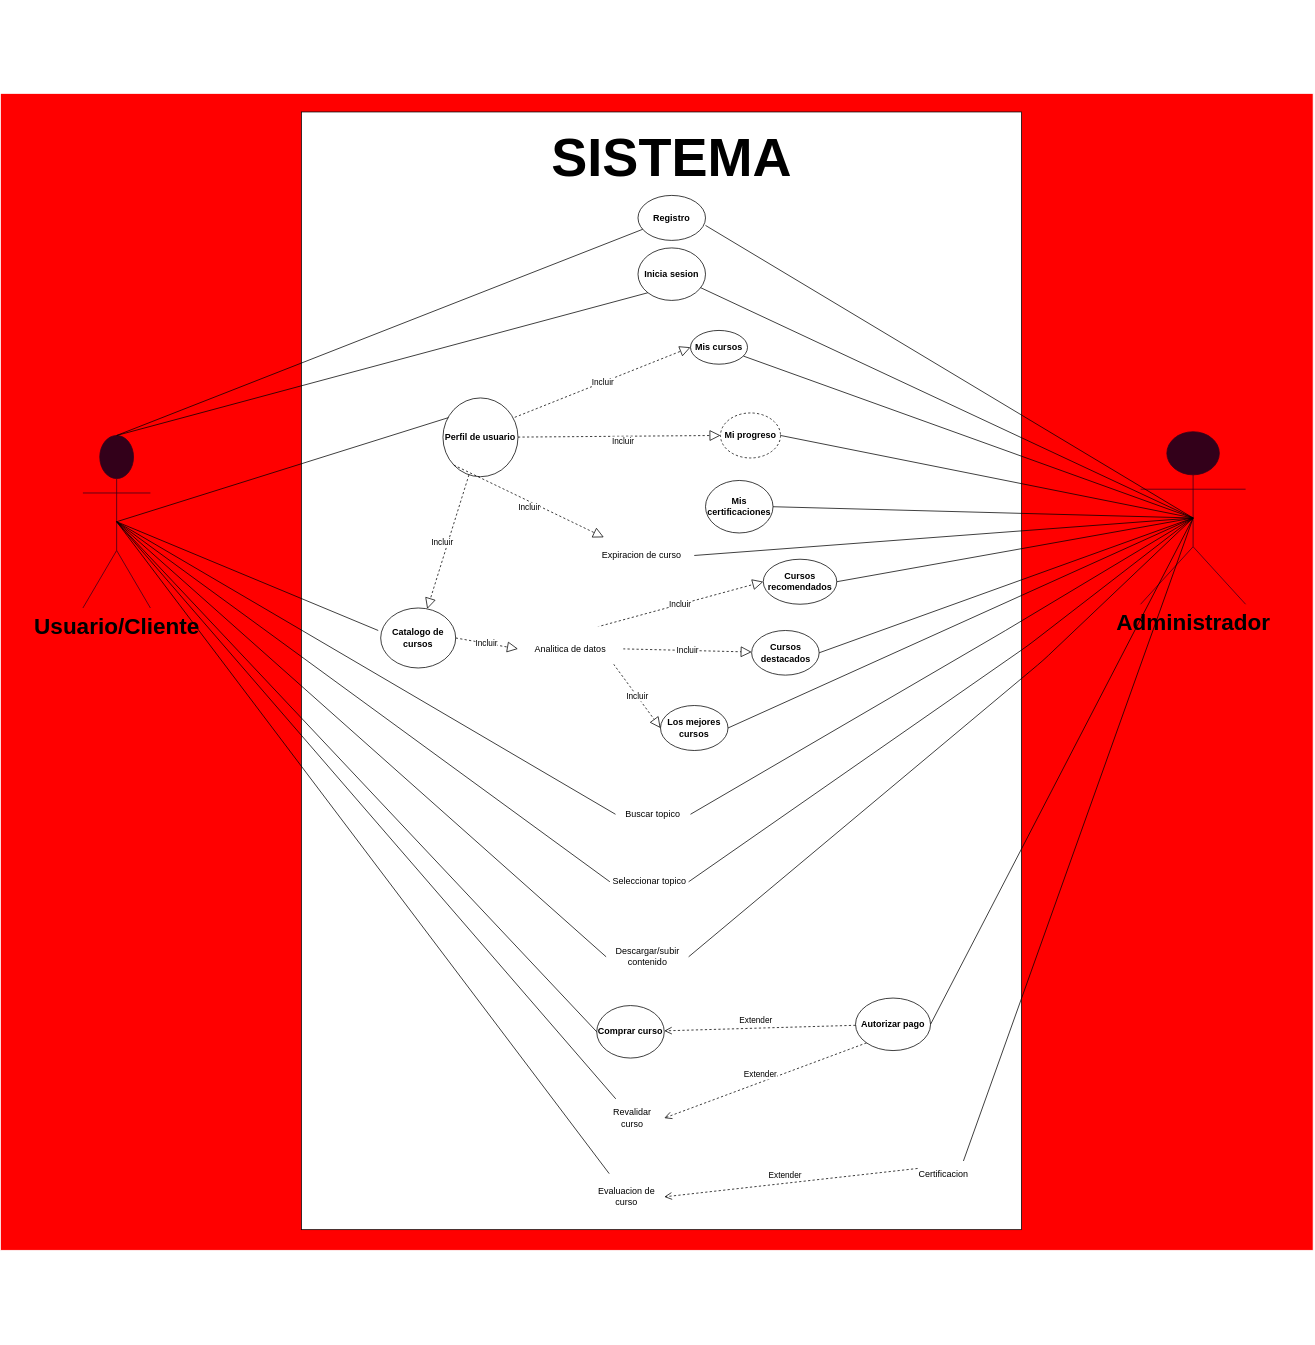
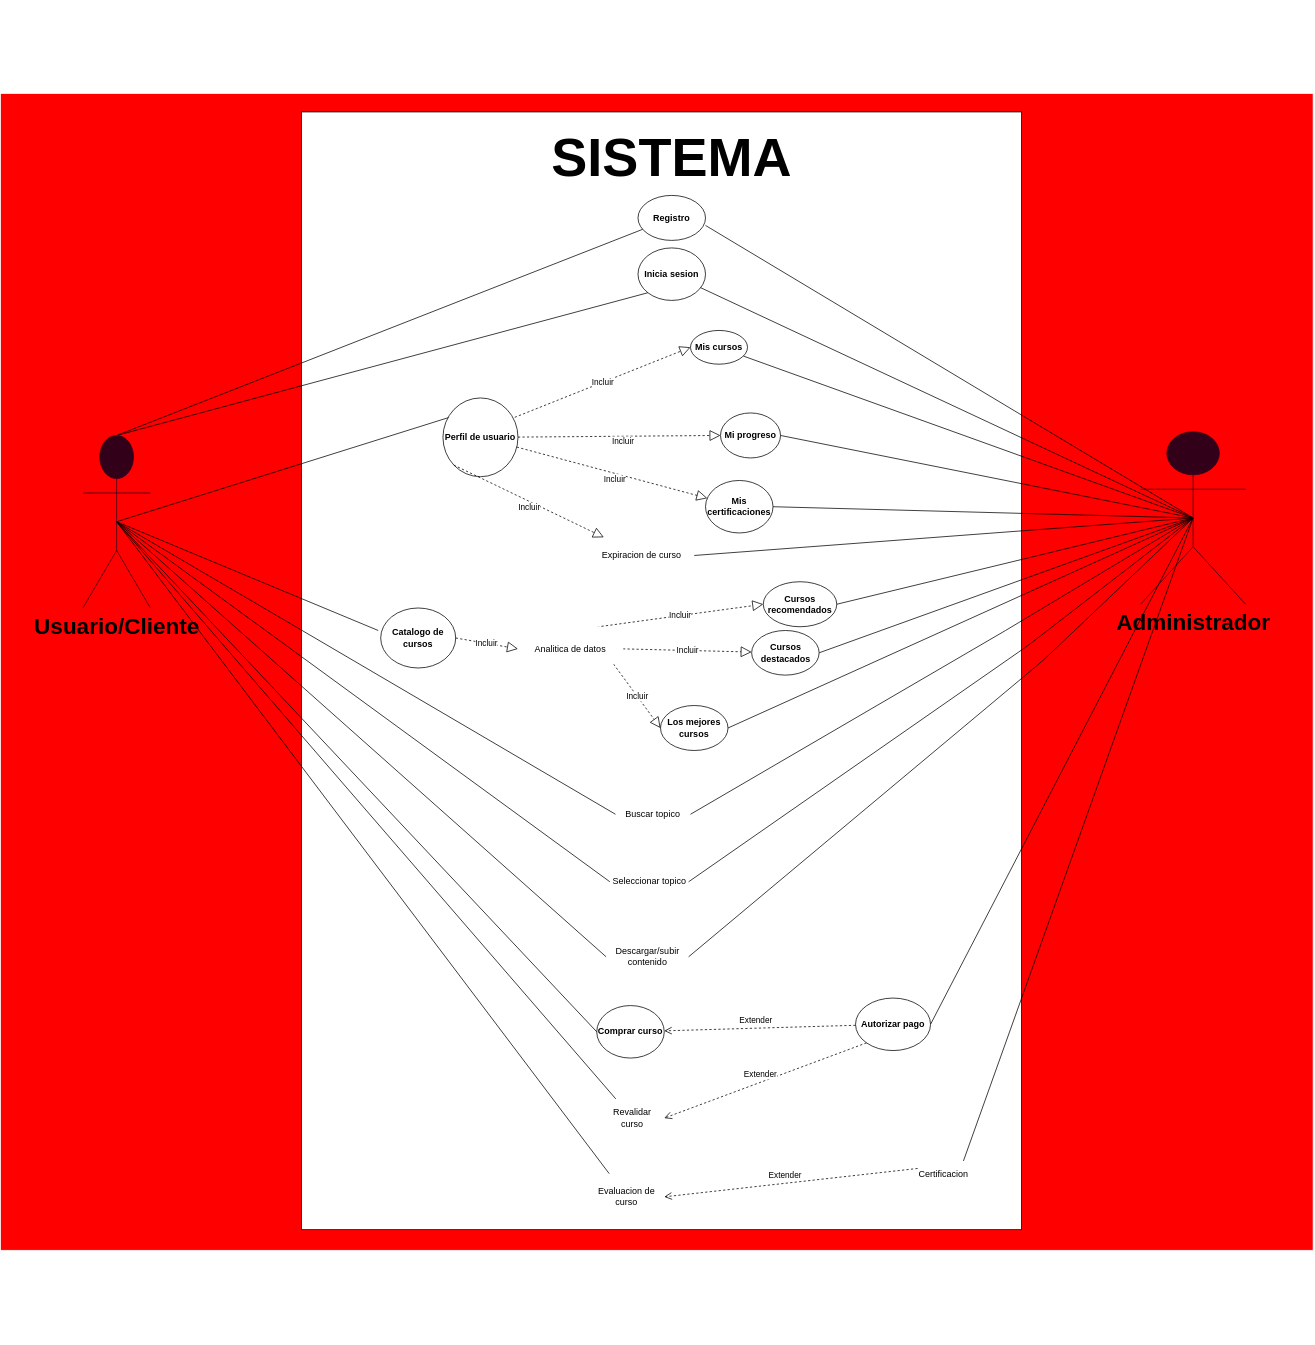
(750, 435) -> (750, 435)
(450, 536) -> (607, 471)
(800, 582) -> (800, 604)
